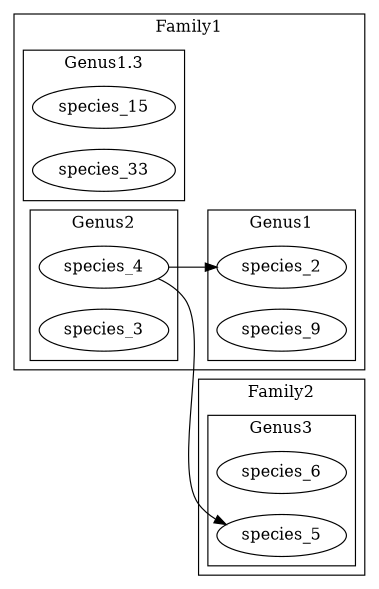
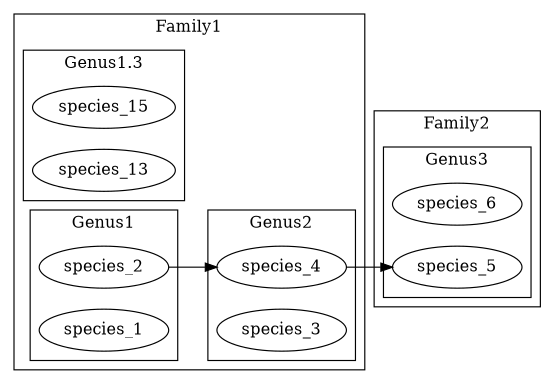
(104, 170) -> (104, 170)
(187, 267) -> (187, 267)
(282, 330) -> (104, 330)
